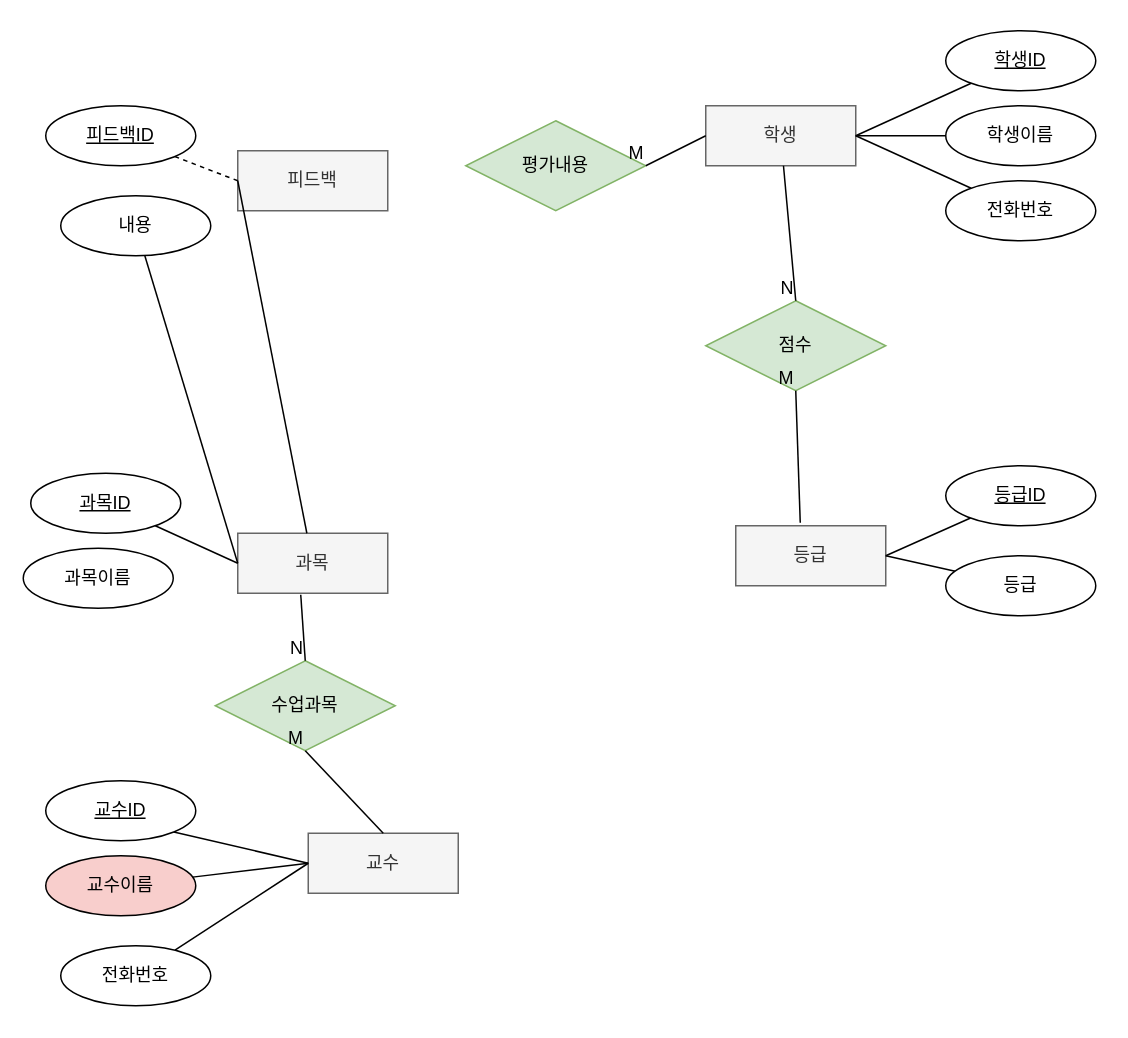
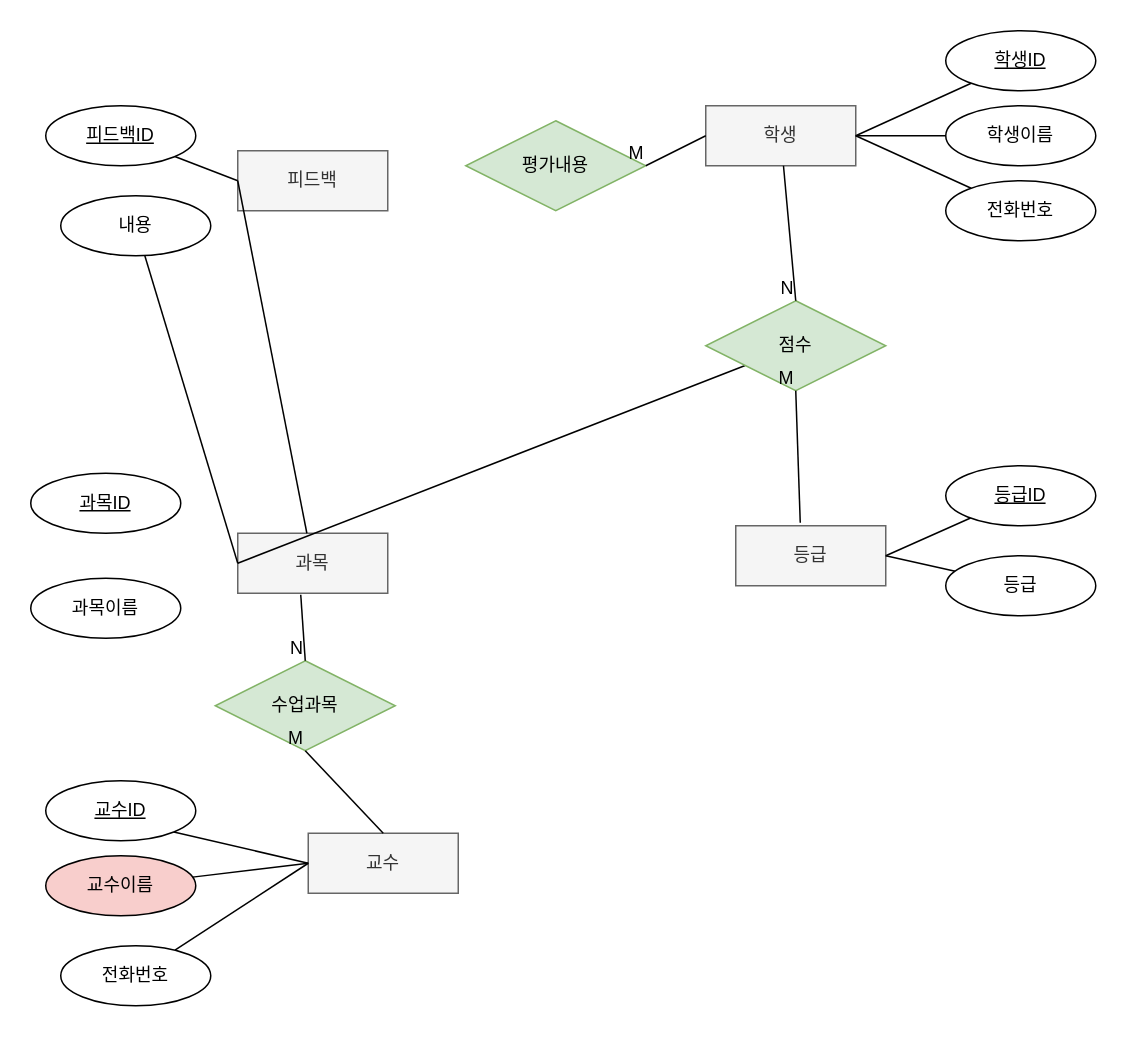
(206, 168) -> (206, 168)
(197, 545) -> (491, 464)
(98, 578) -> (106, 608)
